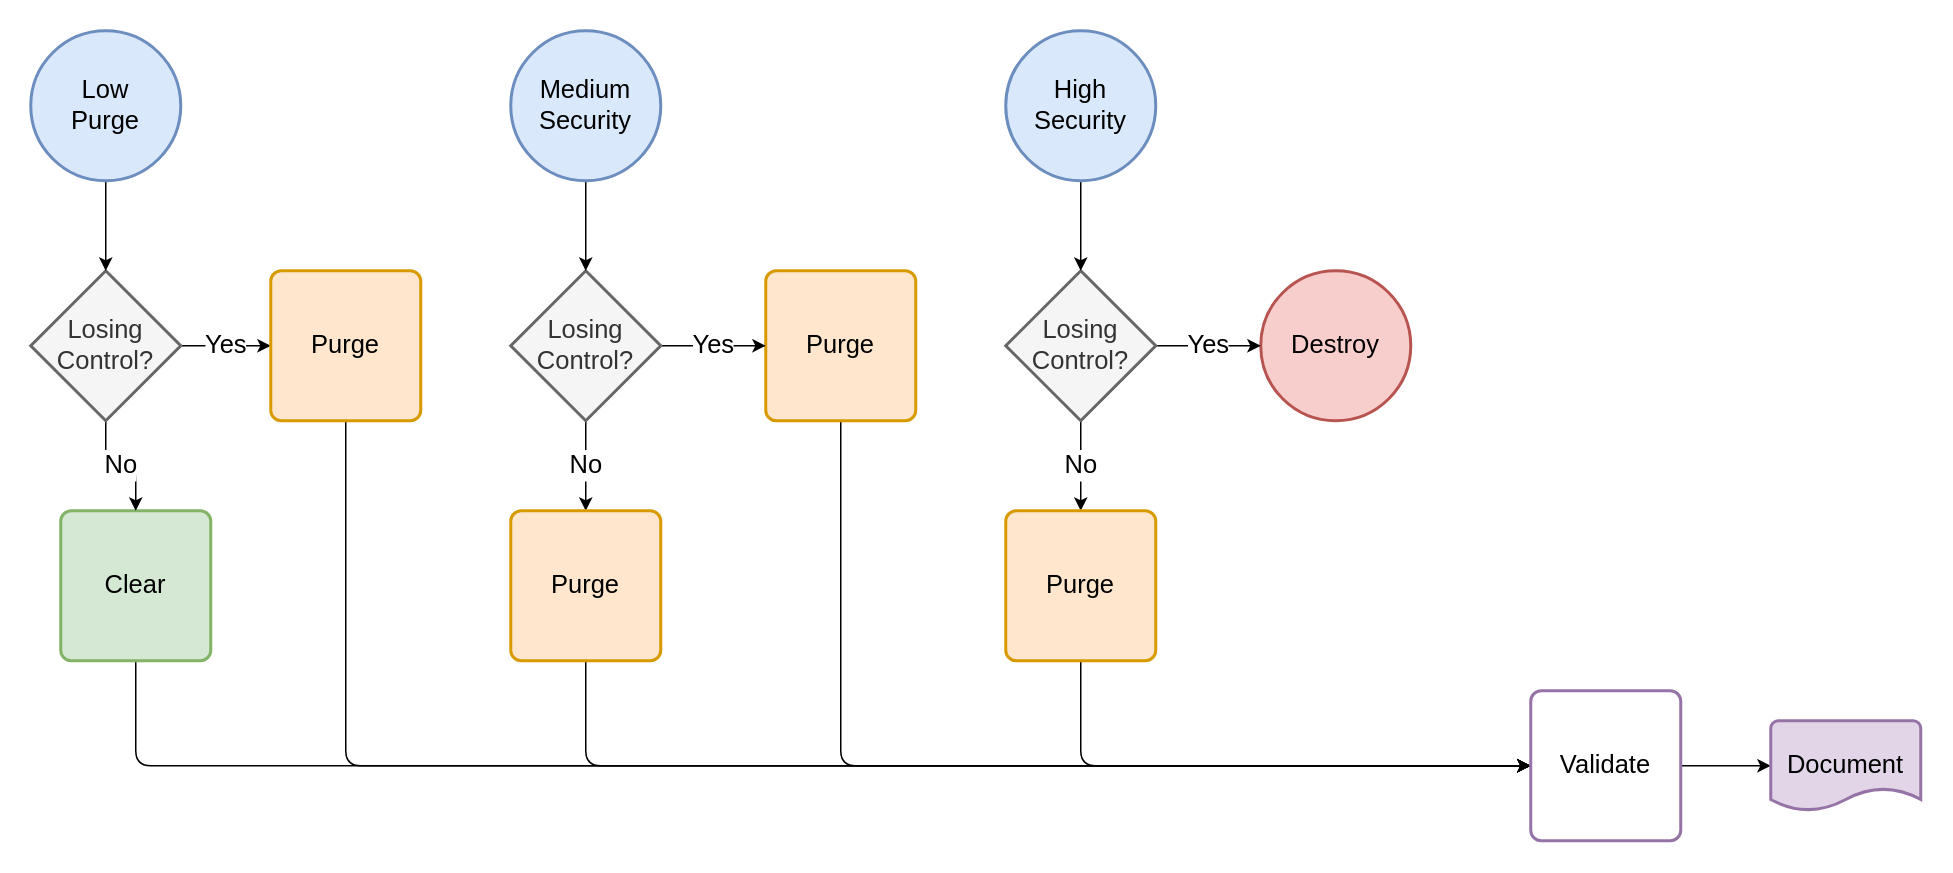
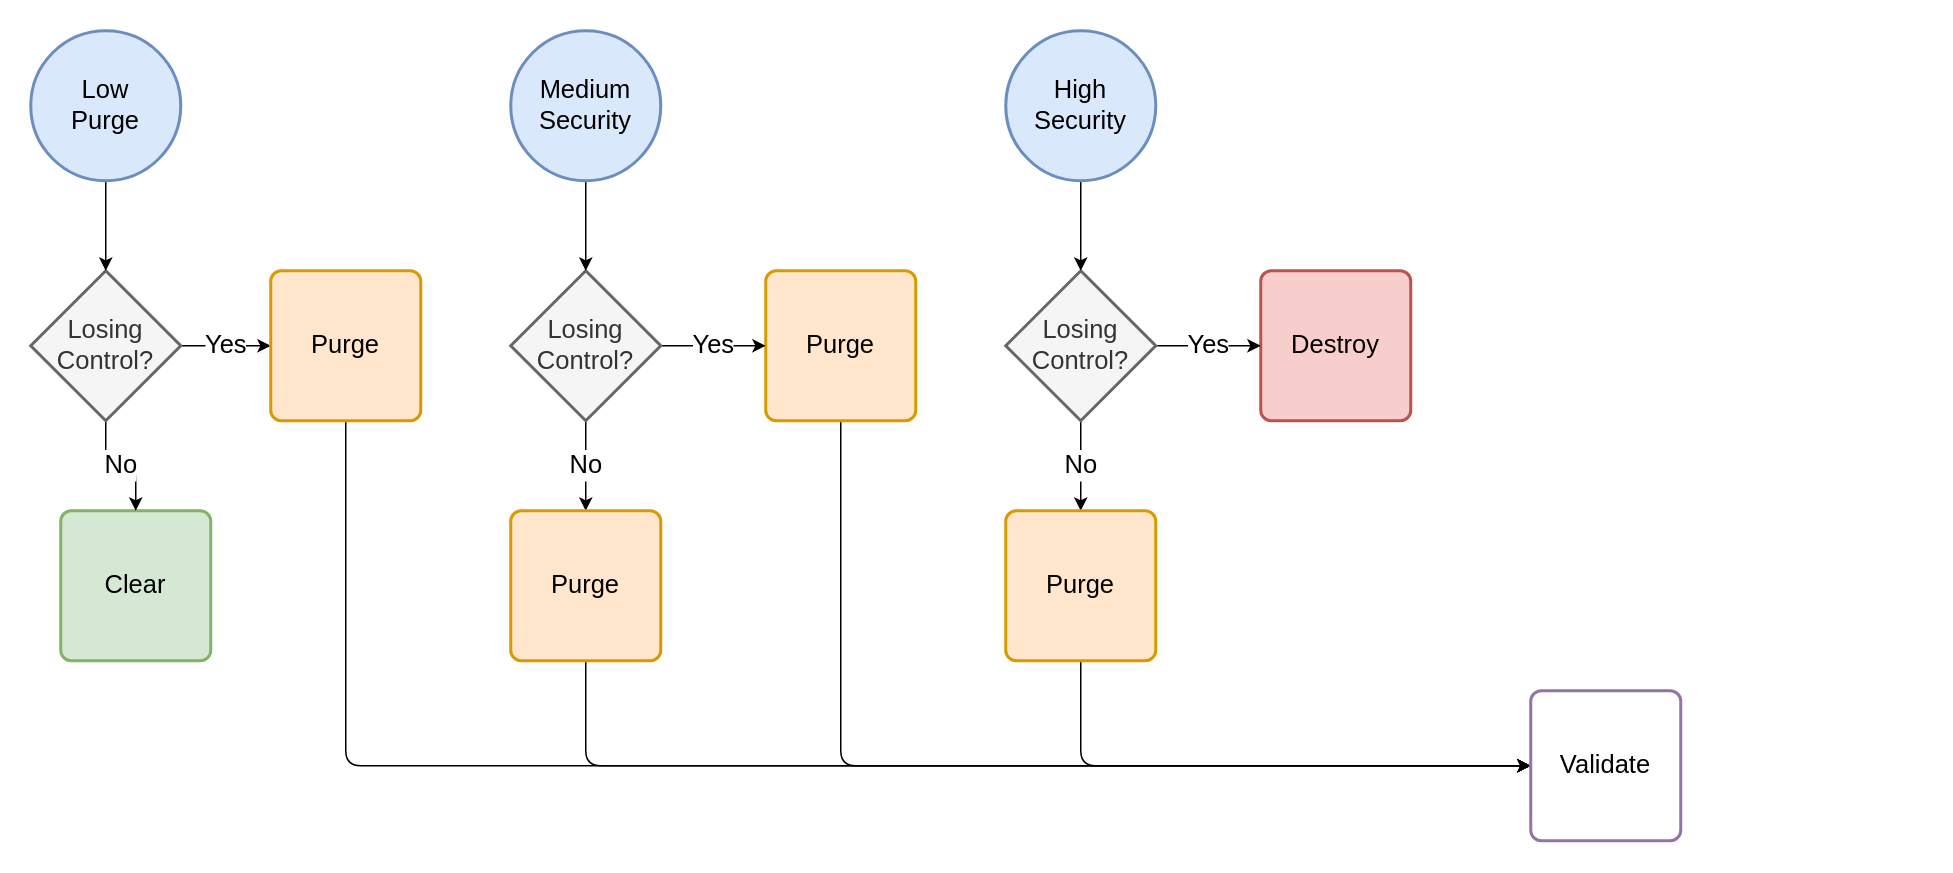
(1336, 346) -> (1336, 346)
(196, 766) -> none
(1721, 766) -> none
(1846, 766) -> none
